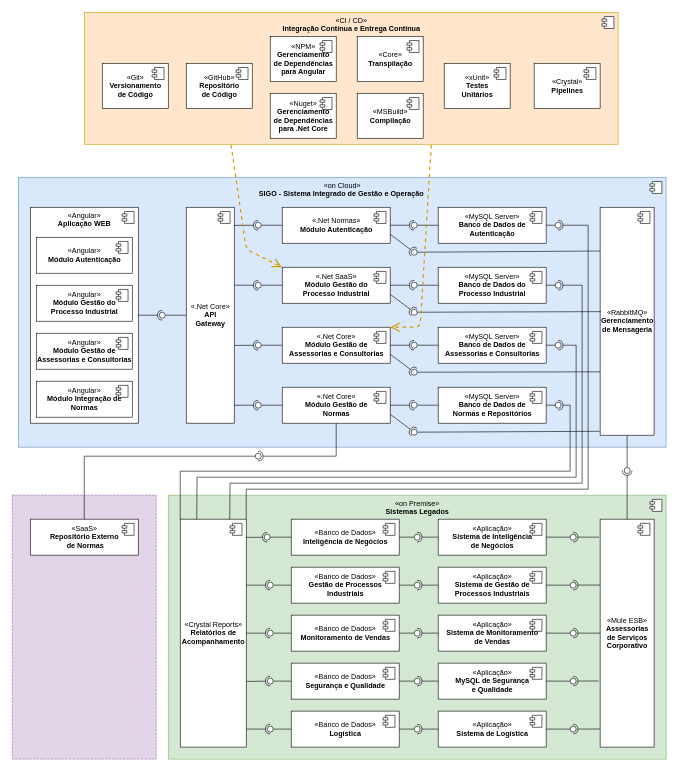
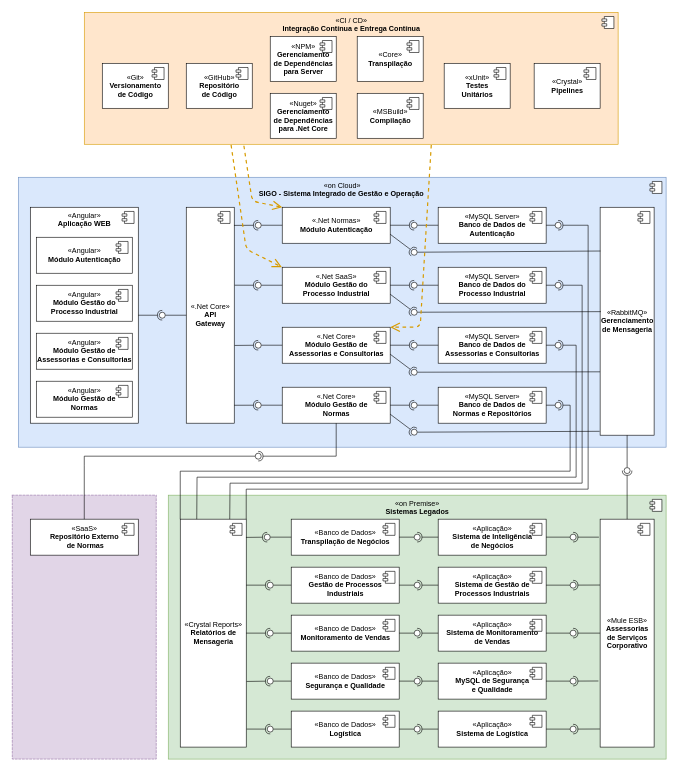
(304, 59) -> (304, 59)
none -> (250, 185)
(85, 399) -> (85, 399)
(346, 537) -> (346, 537)
(214, 633) -> (214, 633)
